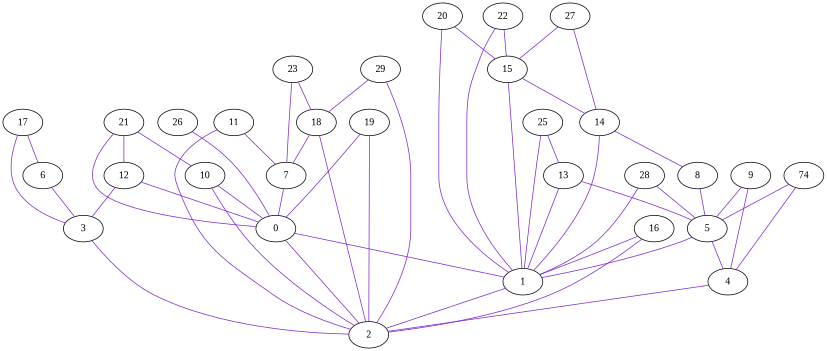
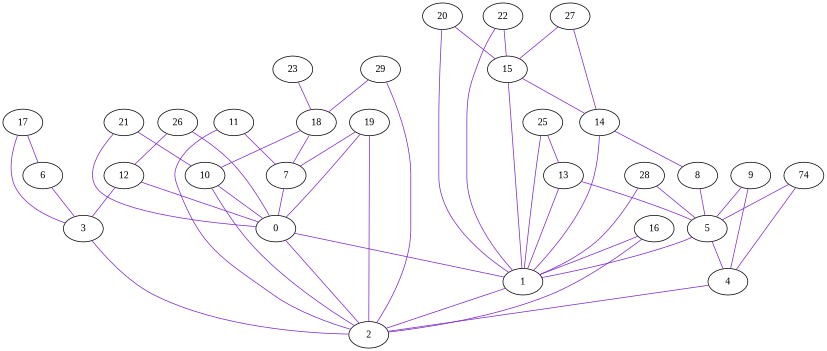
(289, 122) -> (328, 149)
(124, 149) -> (151, 149)
(343, 229) -> (265, 147)
